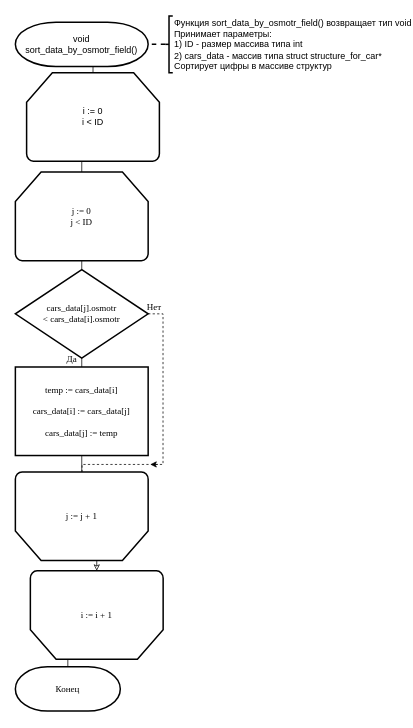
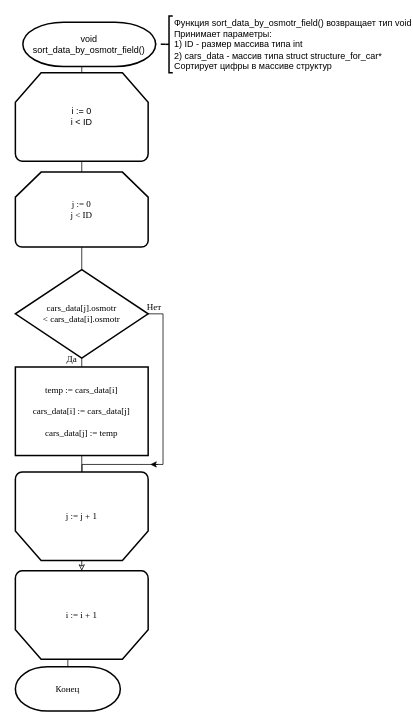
(82, 44) -> (89, 44)
(93, 117) -> (82, 117)
(82, 216) -> (82, 210)
(163, 422) -> (163, 422)
(97, 615) -> (82, 615)
